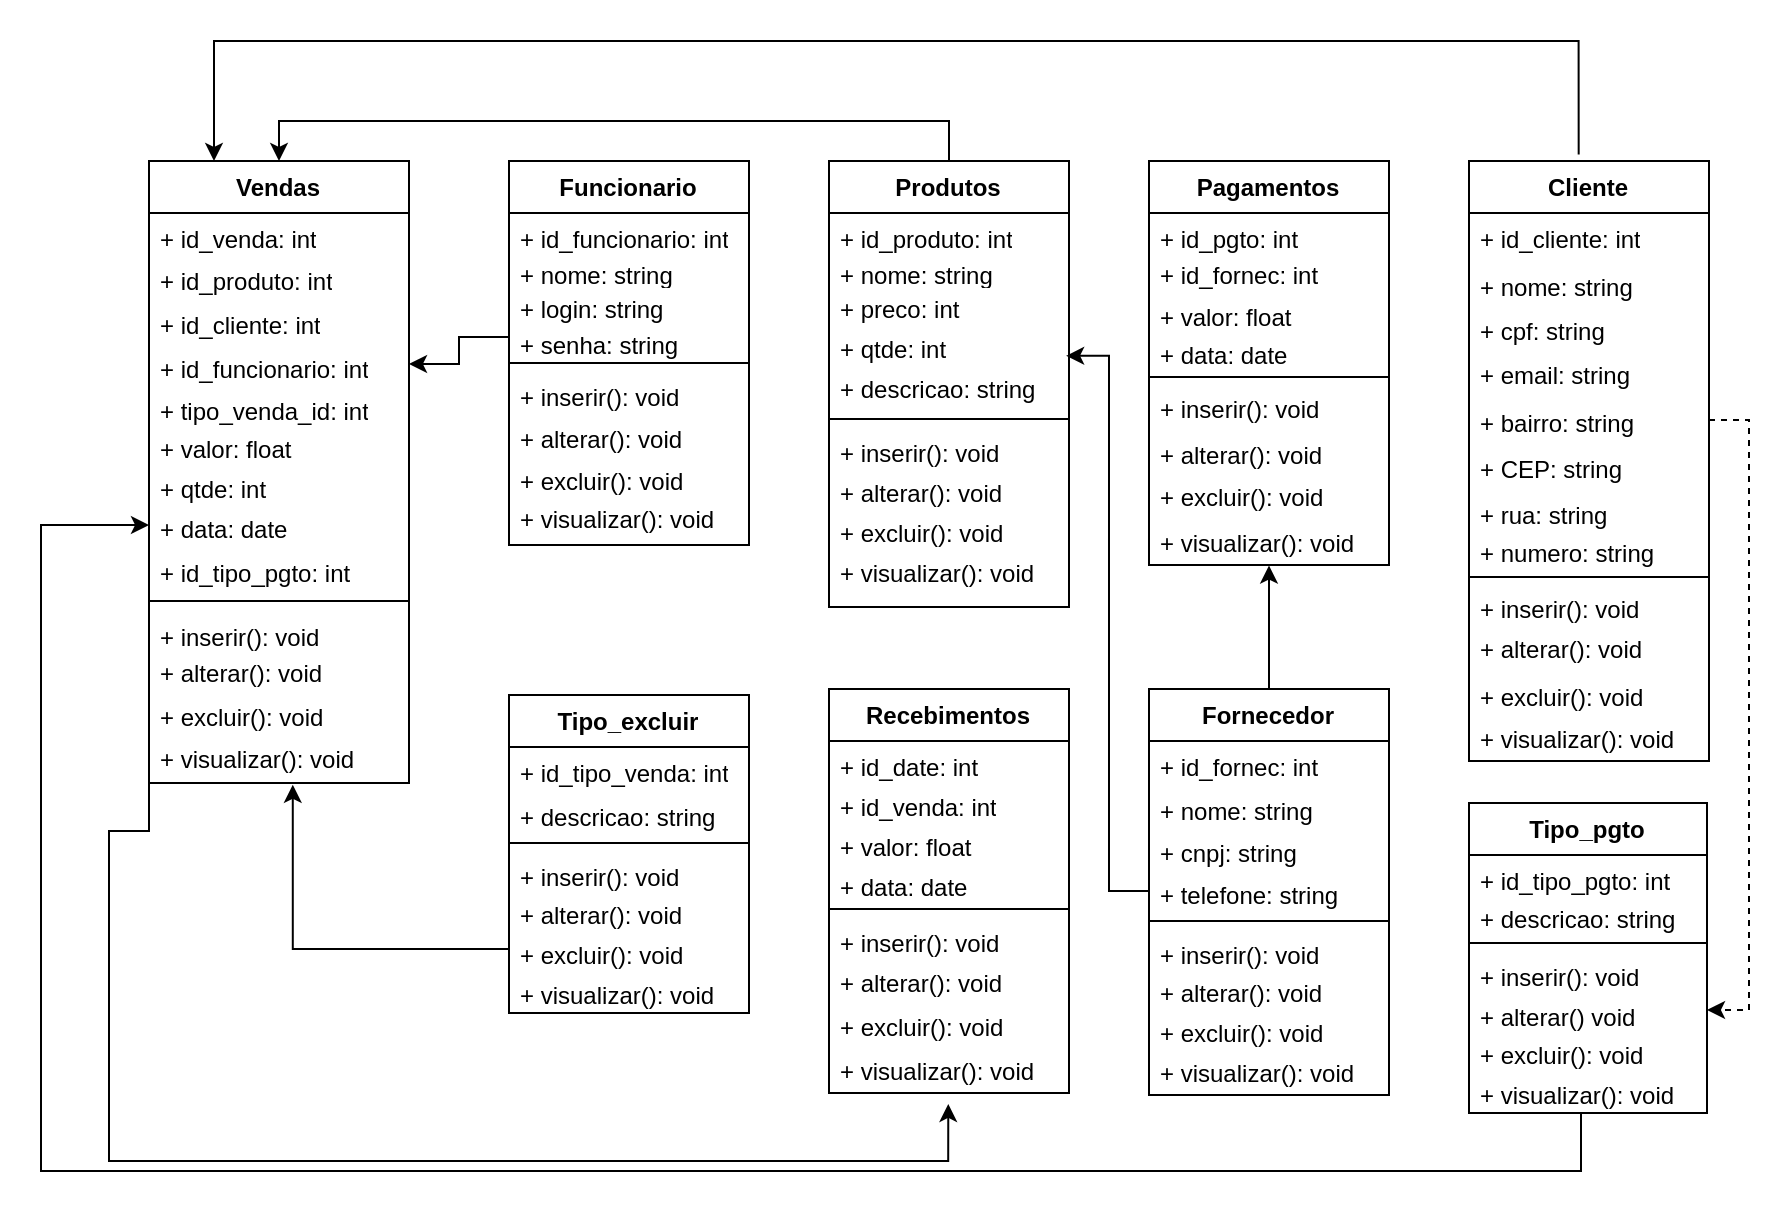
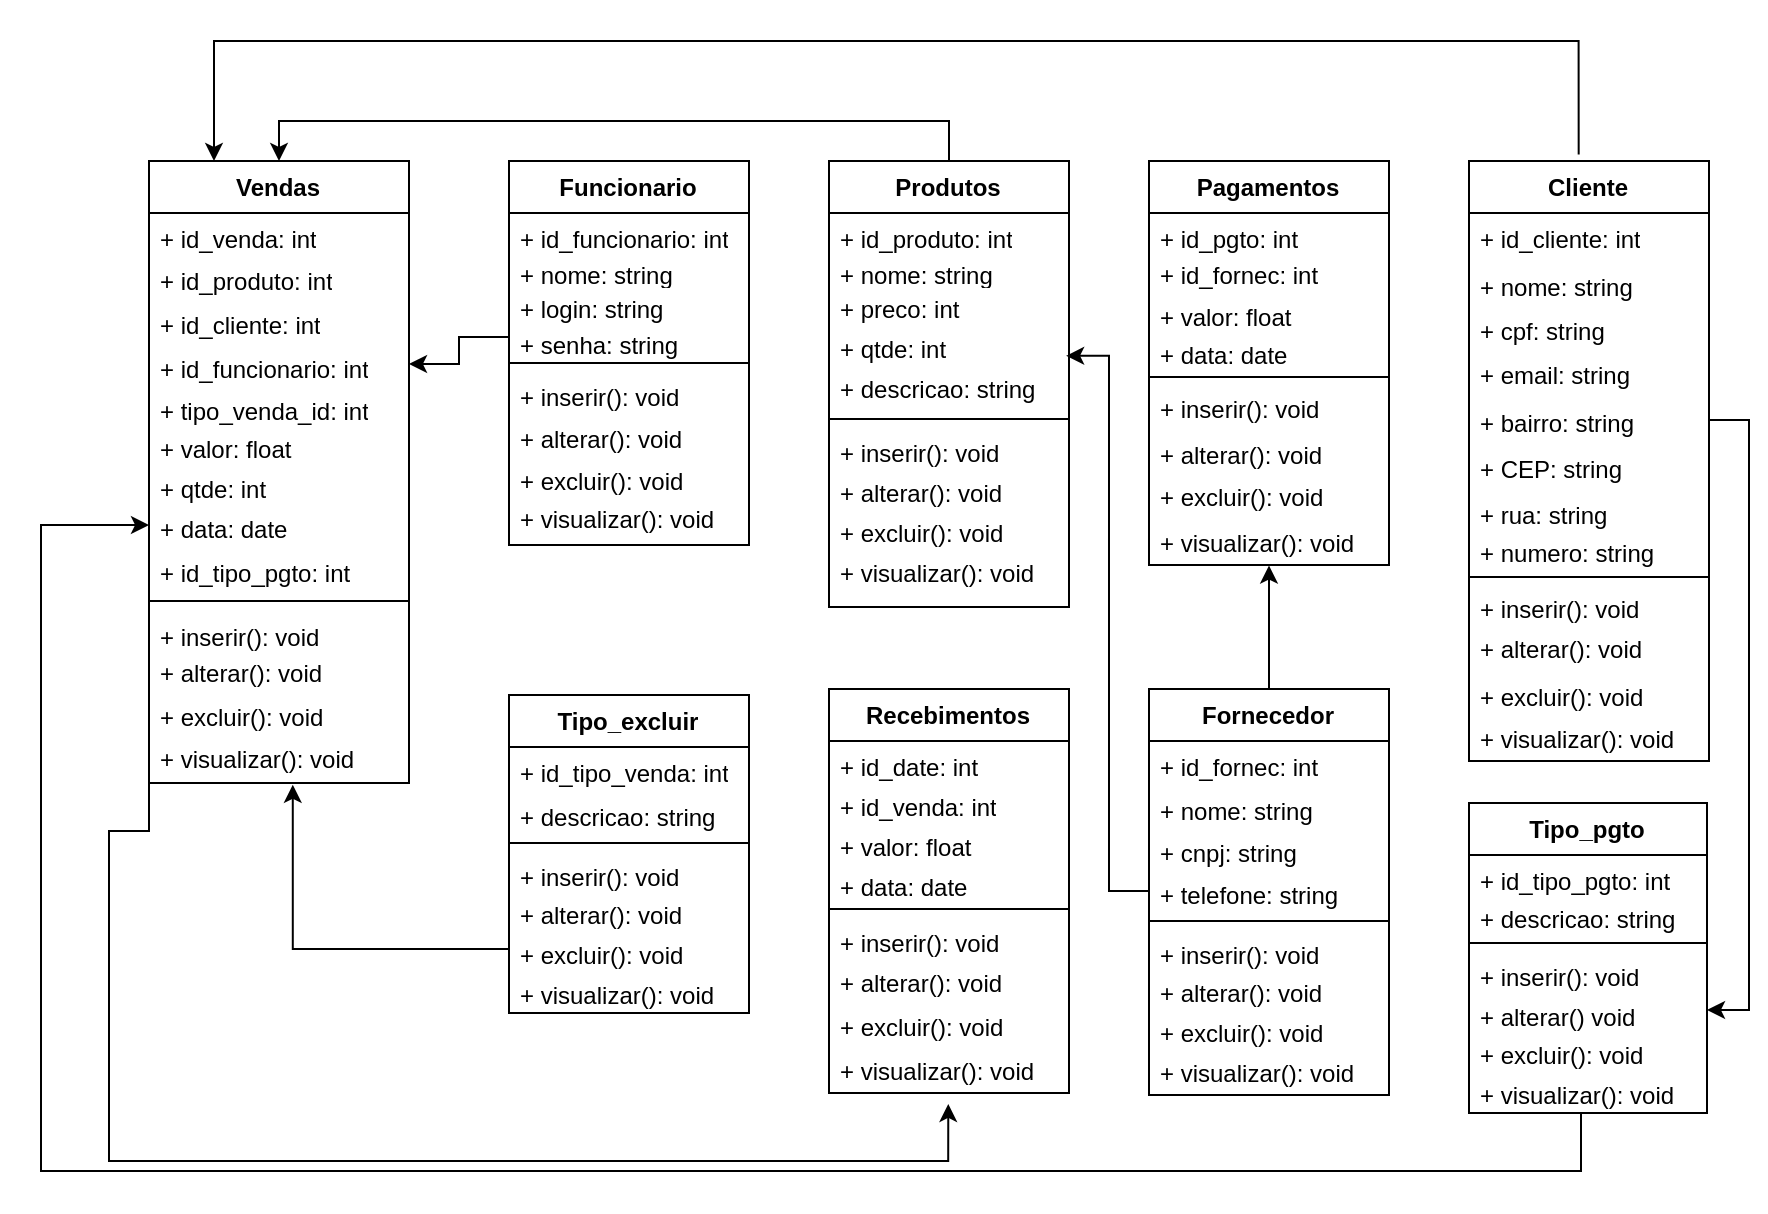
(1749, 711) -> (1749, 711)
